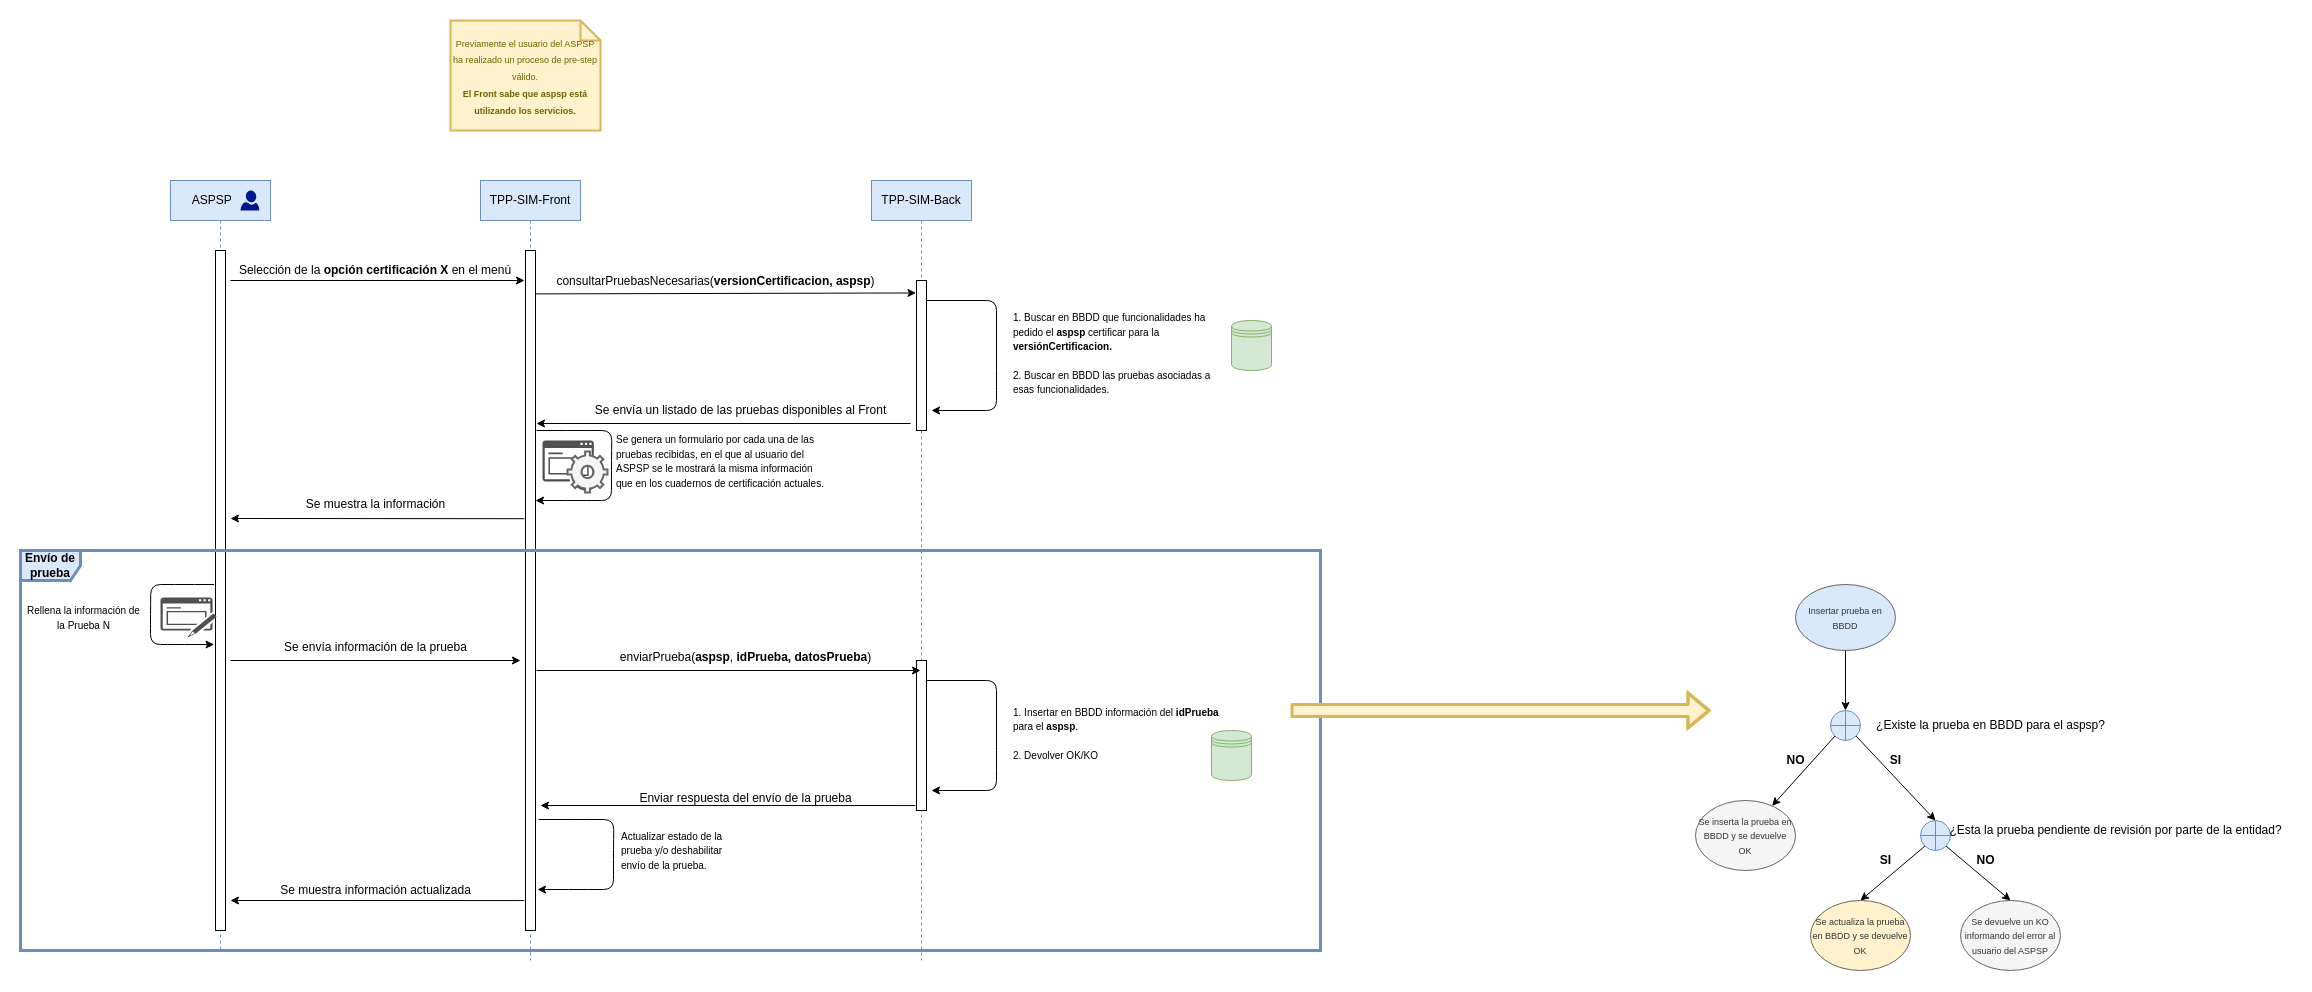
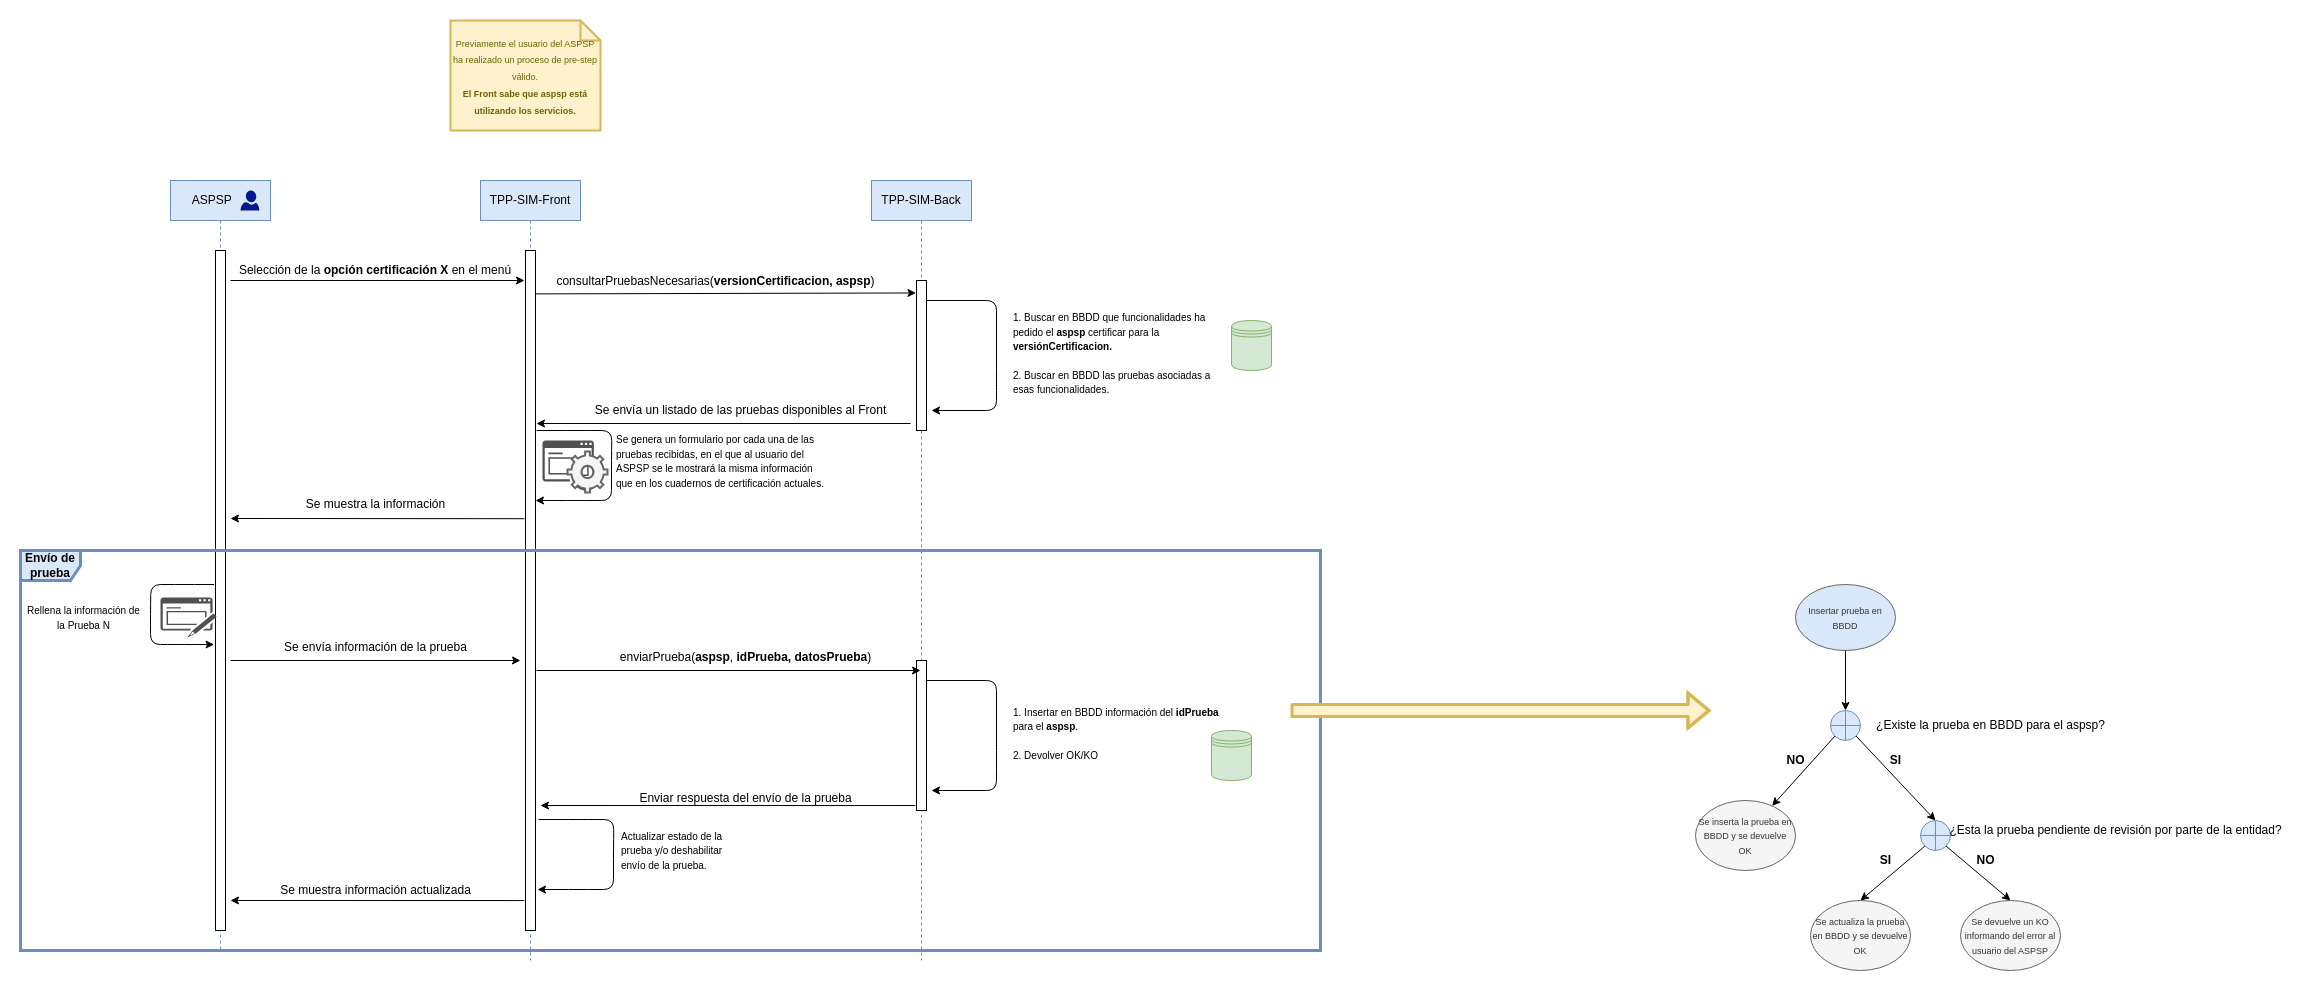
(1861, 936) -> (1861, 936)
